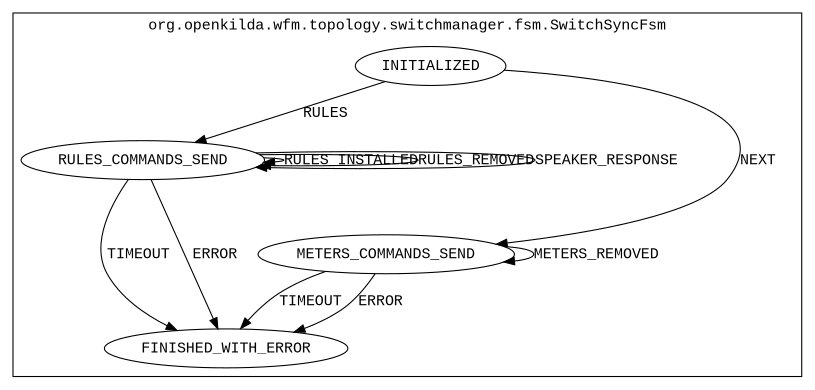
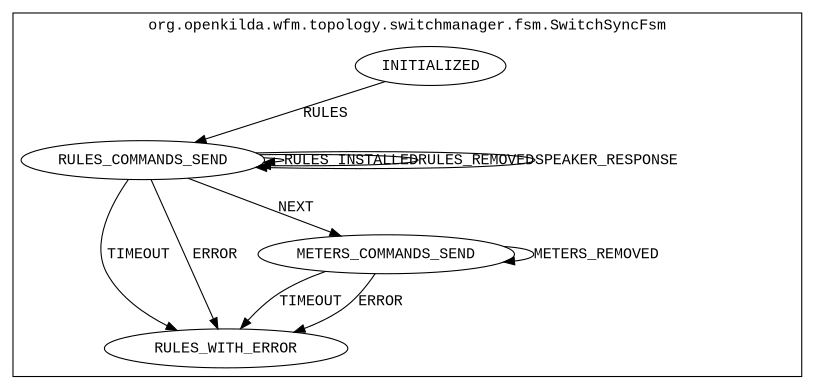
(740, 151) -> (259, 205)
(226, 348) -> (226, 348)
